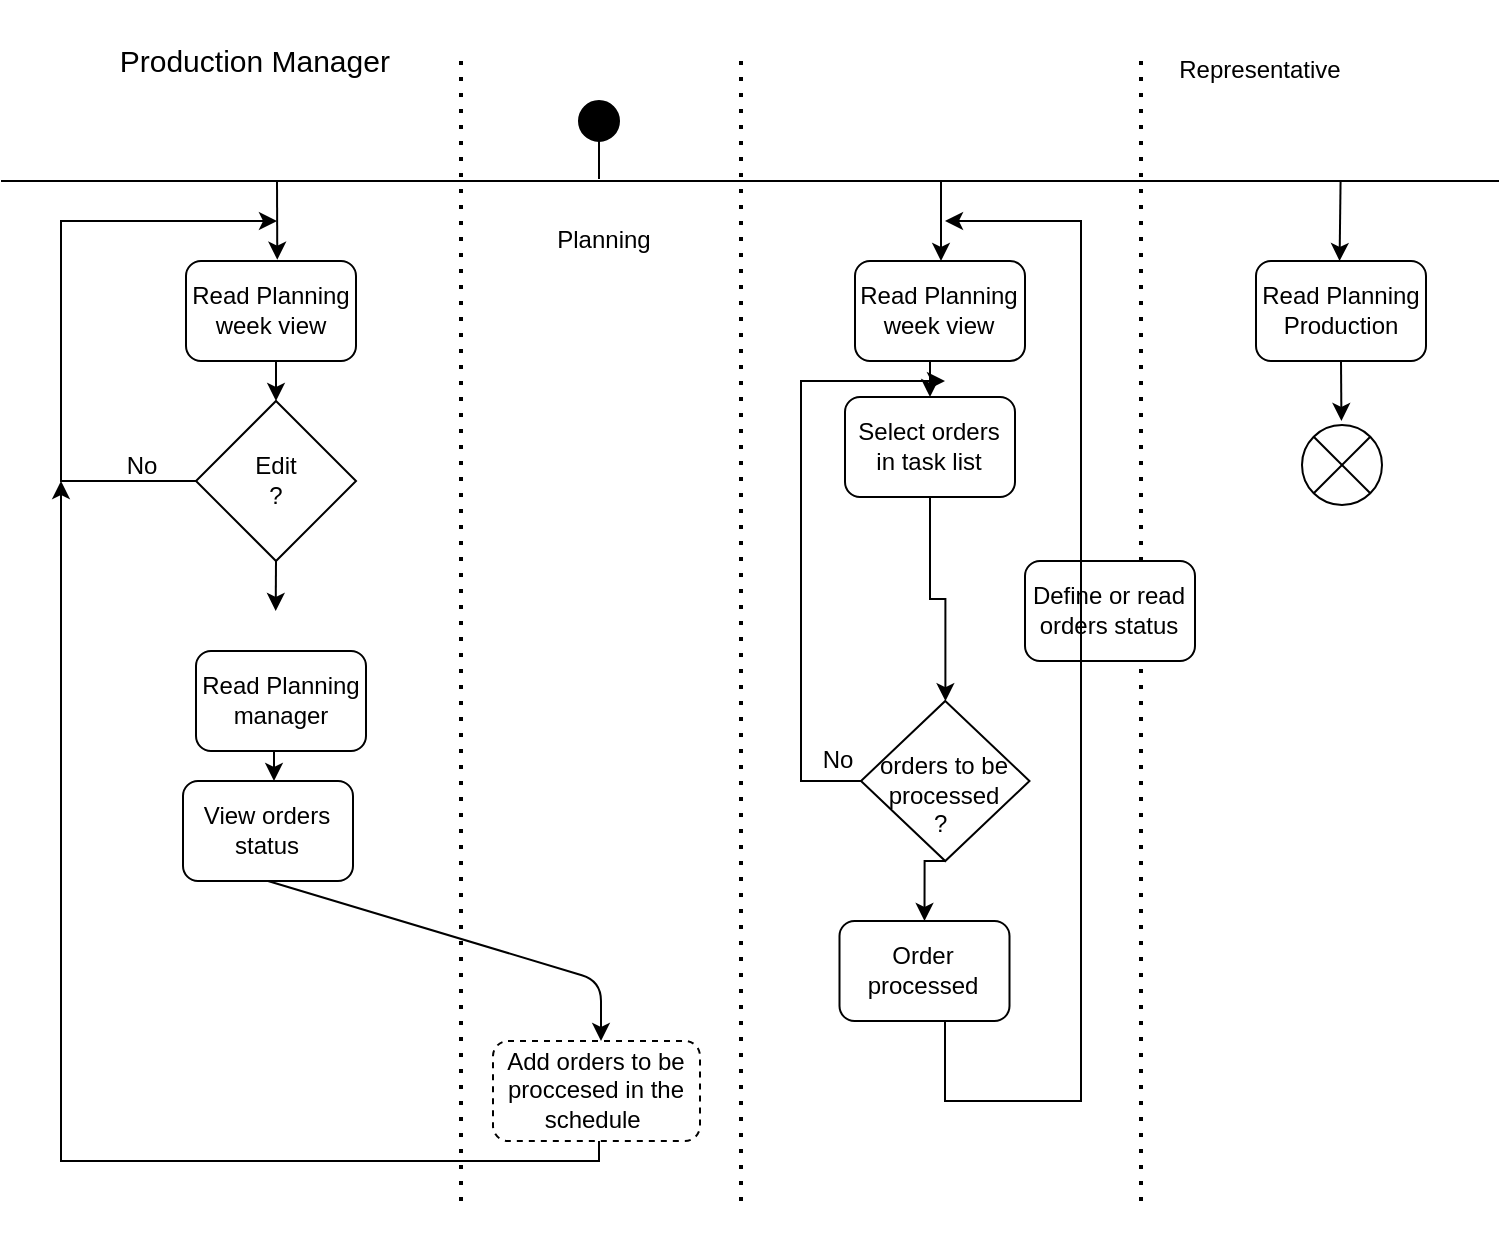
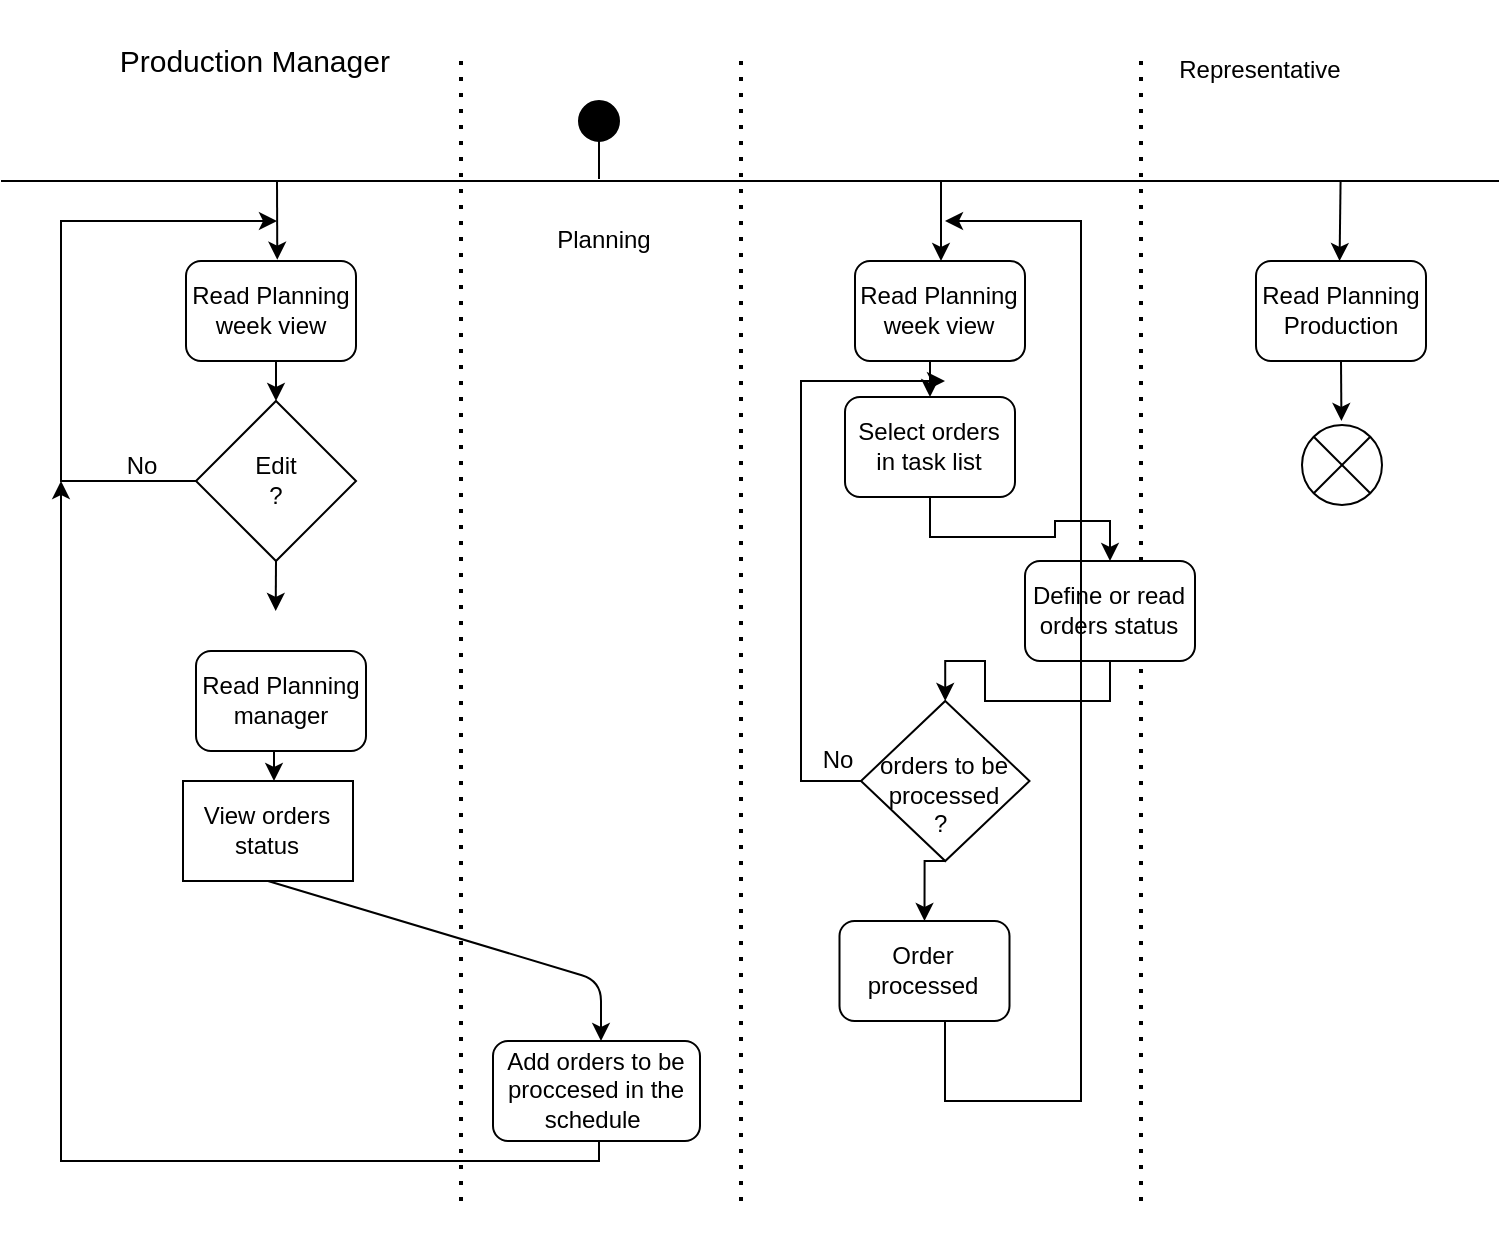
(934, 599) -> (1040, 537)
none -> (1030, 701)
(268, 831) -> (268, 831)
(597, 1091) -> (597, 1091)
